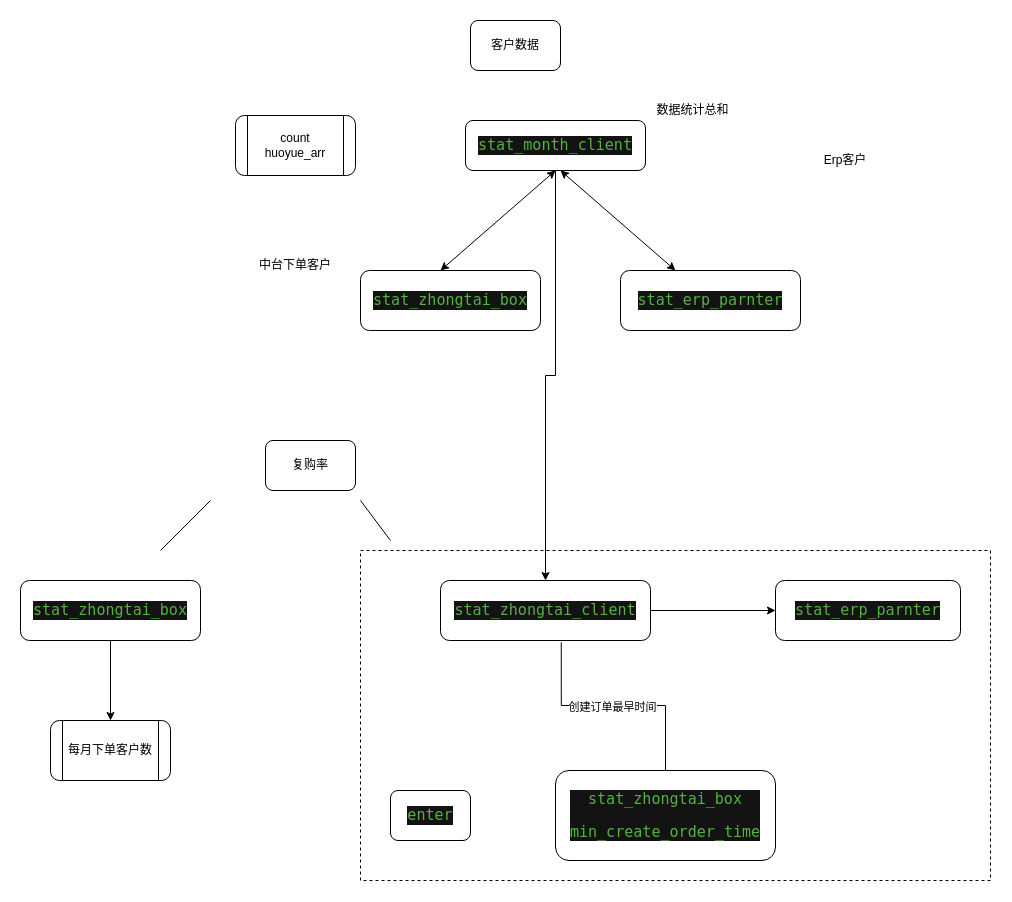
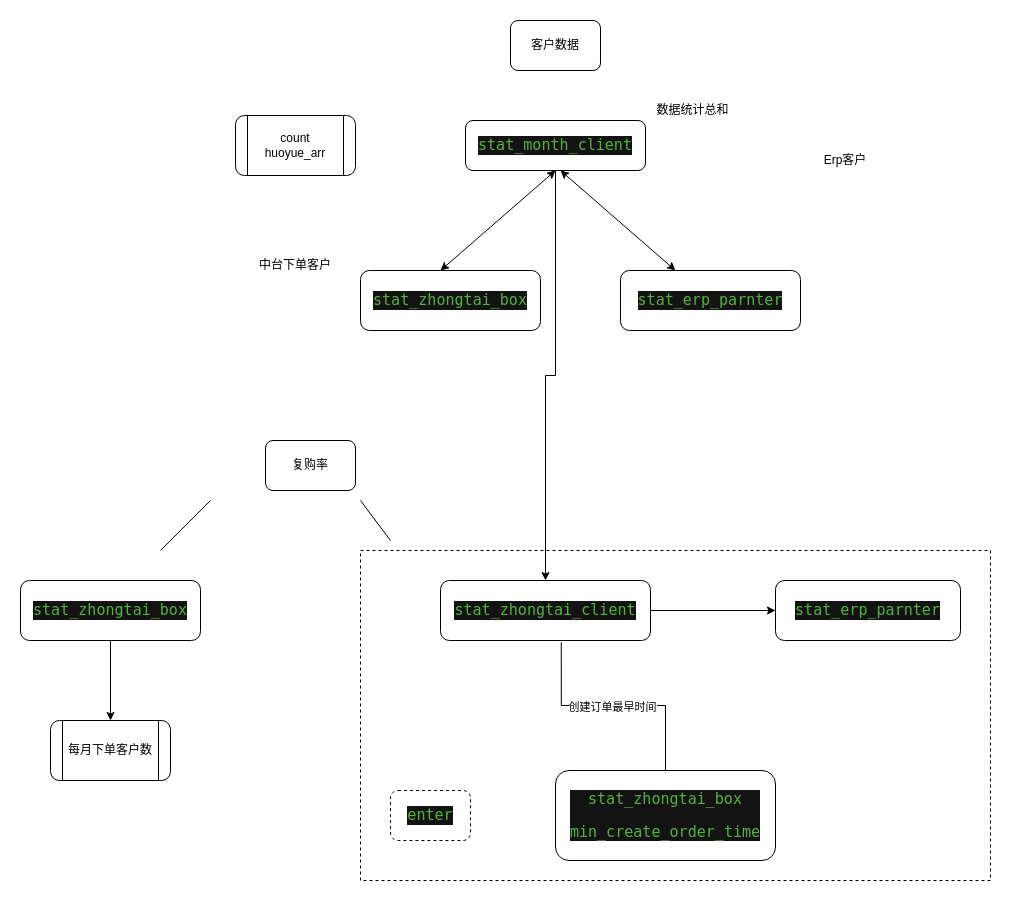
(516, 46) -> (556, 46)
(431, 816) -> (431, 816)
